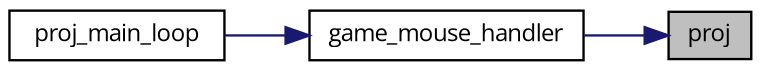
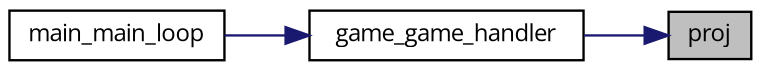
(117, 35) -> (117, 35)
(447, 35) -> (447, 35)
